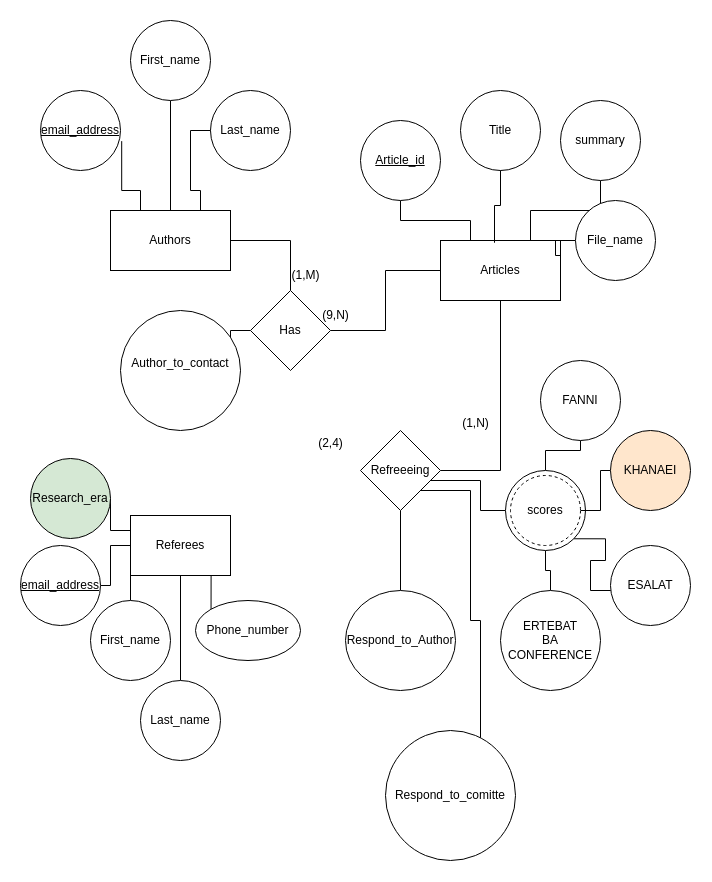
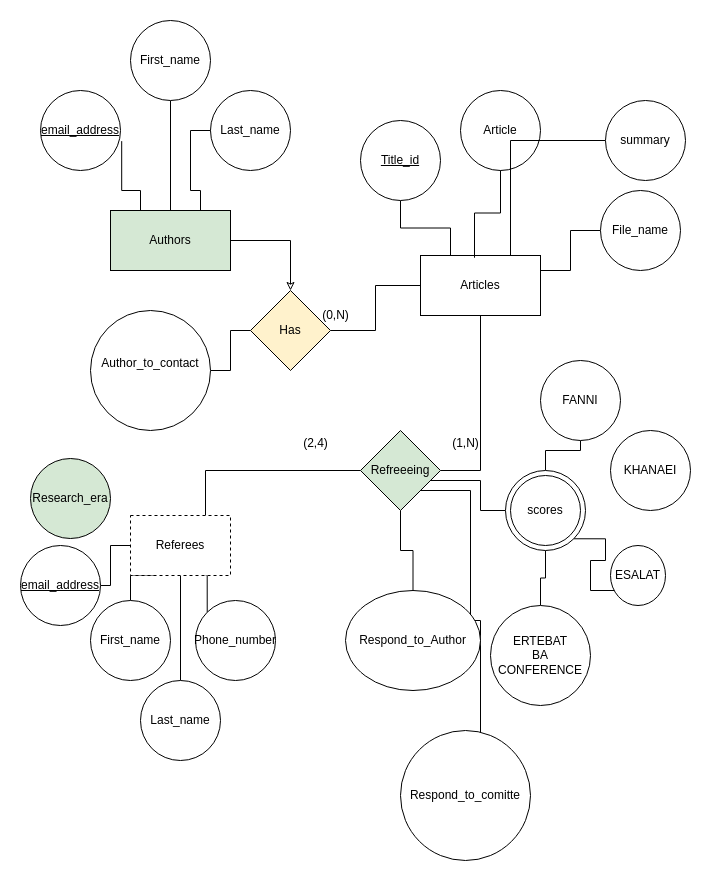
(501, 131) -> (501, 131)
(601, 141) -> (646, 141)
(401, 161) -> (401, 161)
(171, 241) -> (171, 241)
(616, 241) -> (641, 231)
(501, 271) -> (481, 286)
(306, 276) -> none
(291, 279) -> (291, 278)
(336, 316) -> (336, 316)
(291, 331) -> (291, 331)
(181, 371) -> (151, 371)
(476, 424) -> (466, 444)
(331, 444) -> (316, 444)
none -> (261, 471)
(401, 471) -> (401, 471)
(651, 471) -> (651, 471)
(601, 496) -> none
(546, 511) -> (546, 511)
(111, 527) -> none
(181, 546) -> (181, 546)
(651, 586) -> (638, 576)
(248, 631) -> (236, 641)
(401, 641) -> (413, 641)
(551, 641) -> (541, 656)
(451, 796) -> (466, 796)
